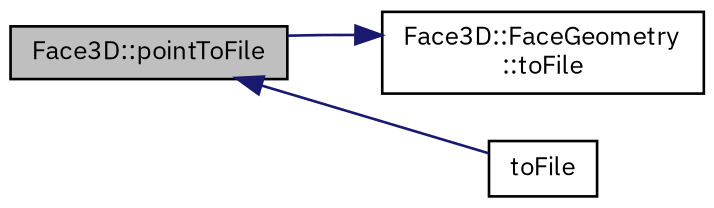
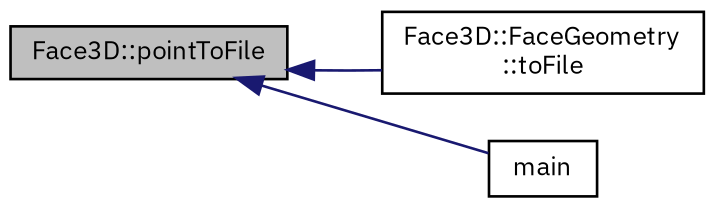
(321, 35) -> (348, 71)
(543, 169) -> (543, 169)
